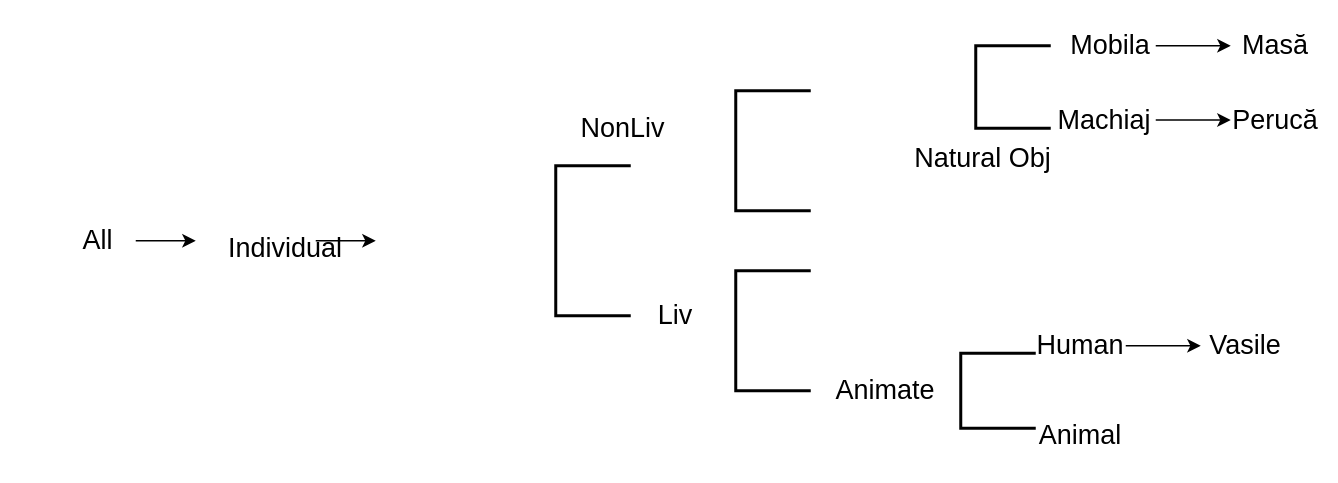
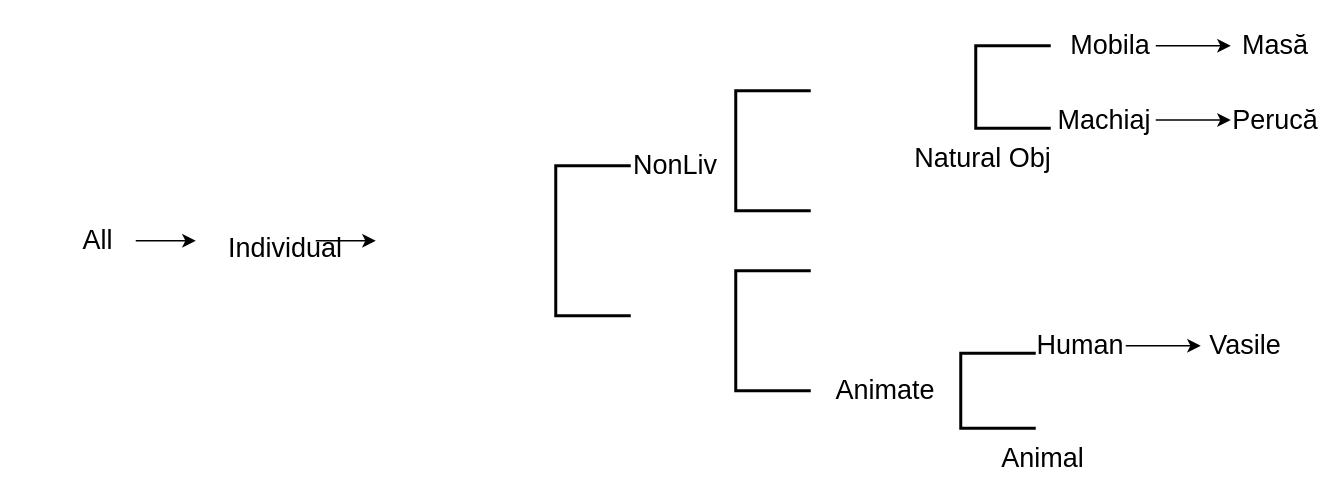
(623, 128) -> (676, 166)
(676, 316) -> none
(1081, 436) -> (1043, 458)
